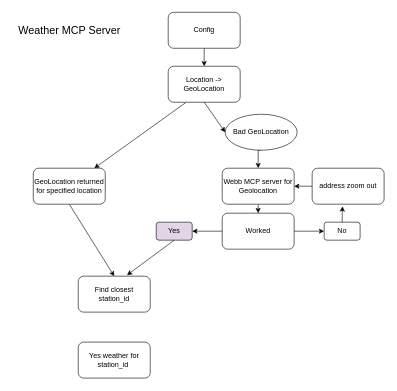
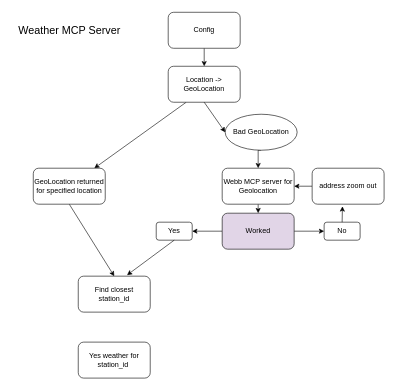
(174, 231) -> (174, 231)
(258, 231) -> (258, 231)
